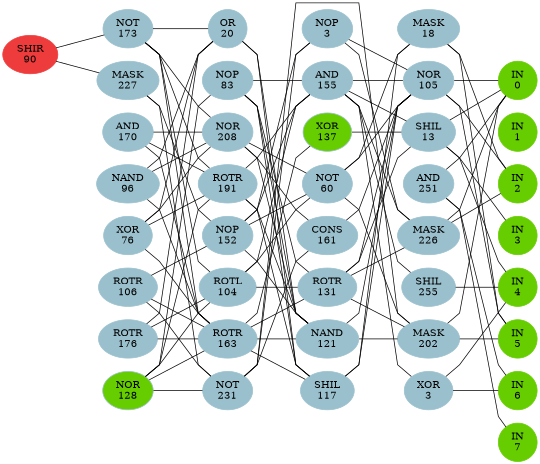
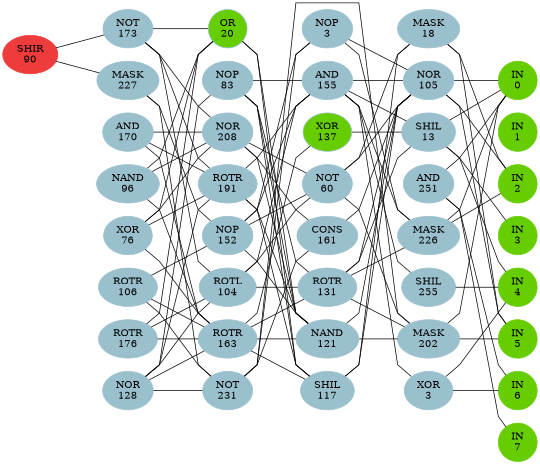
(228, 29) -> (228, 29)
(185, 226) -> none
(128, 391) -> (128, 391)
